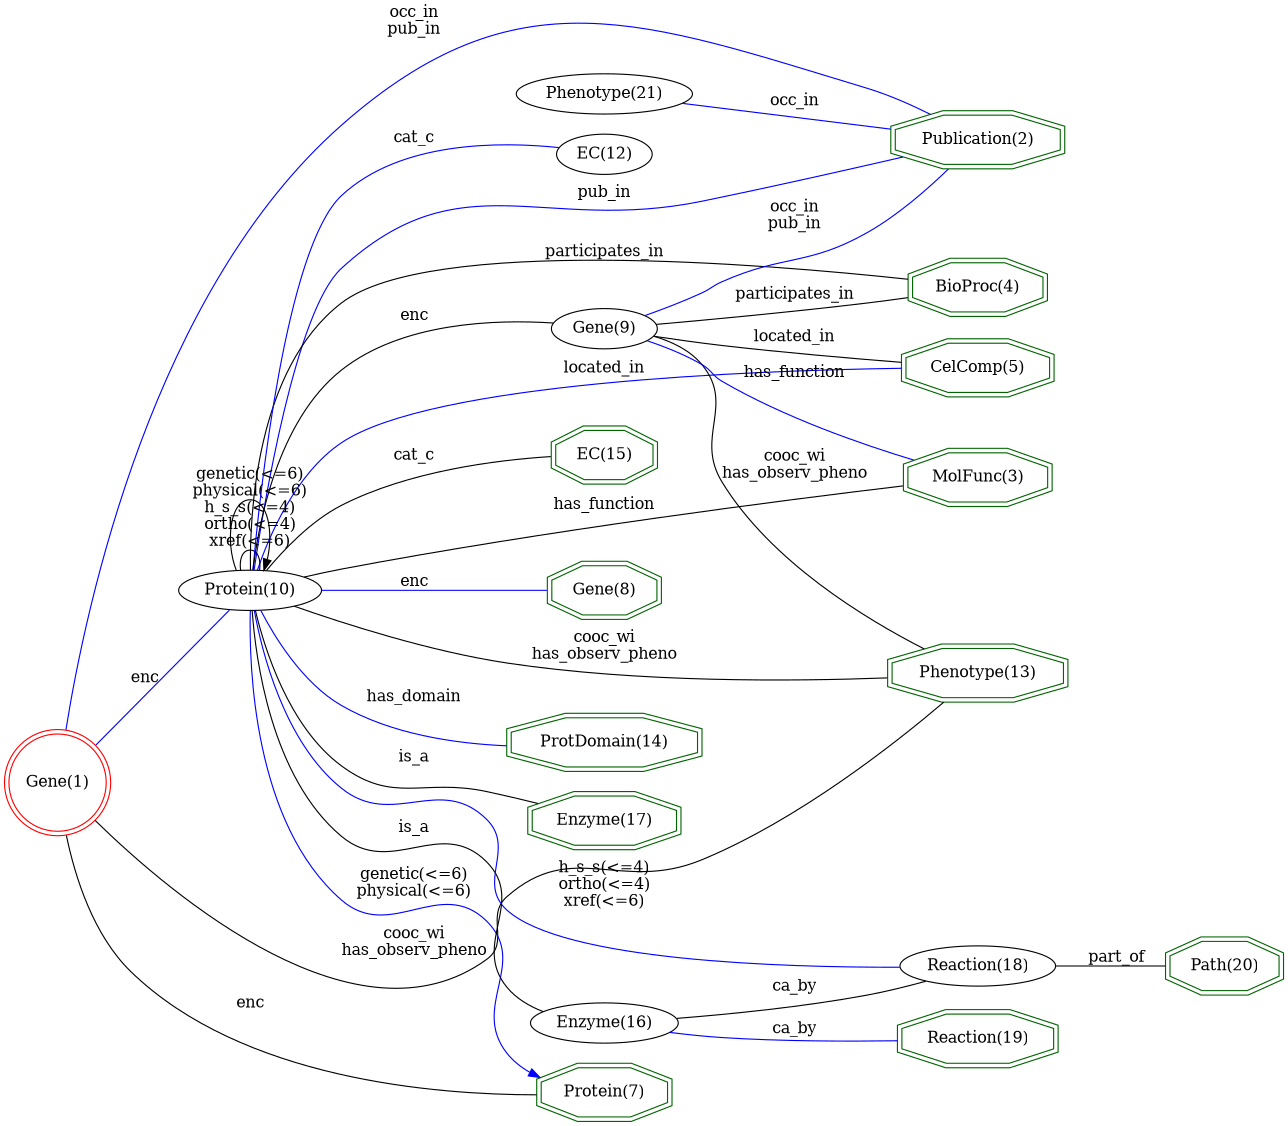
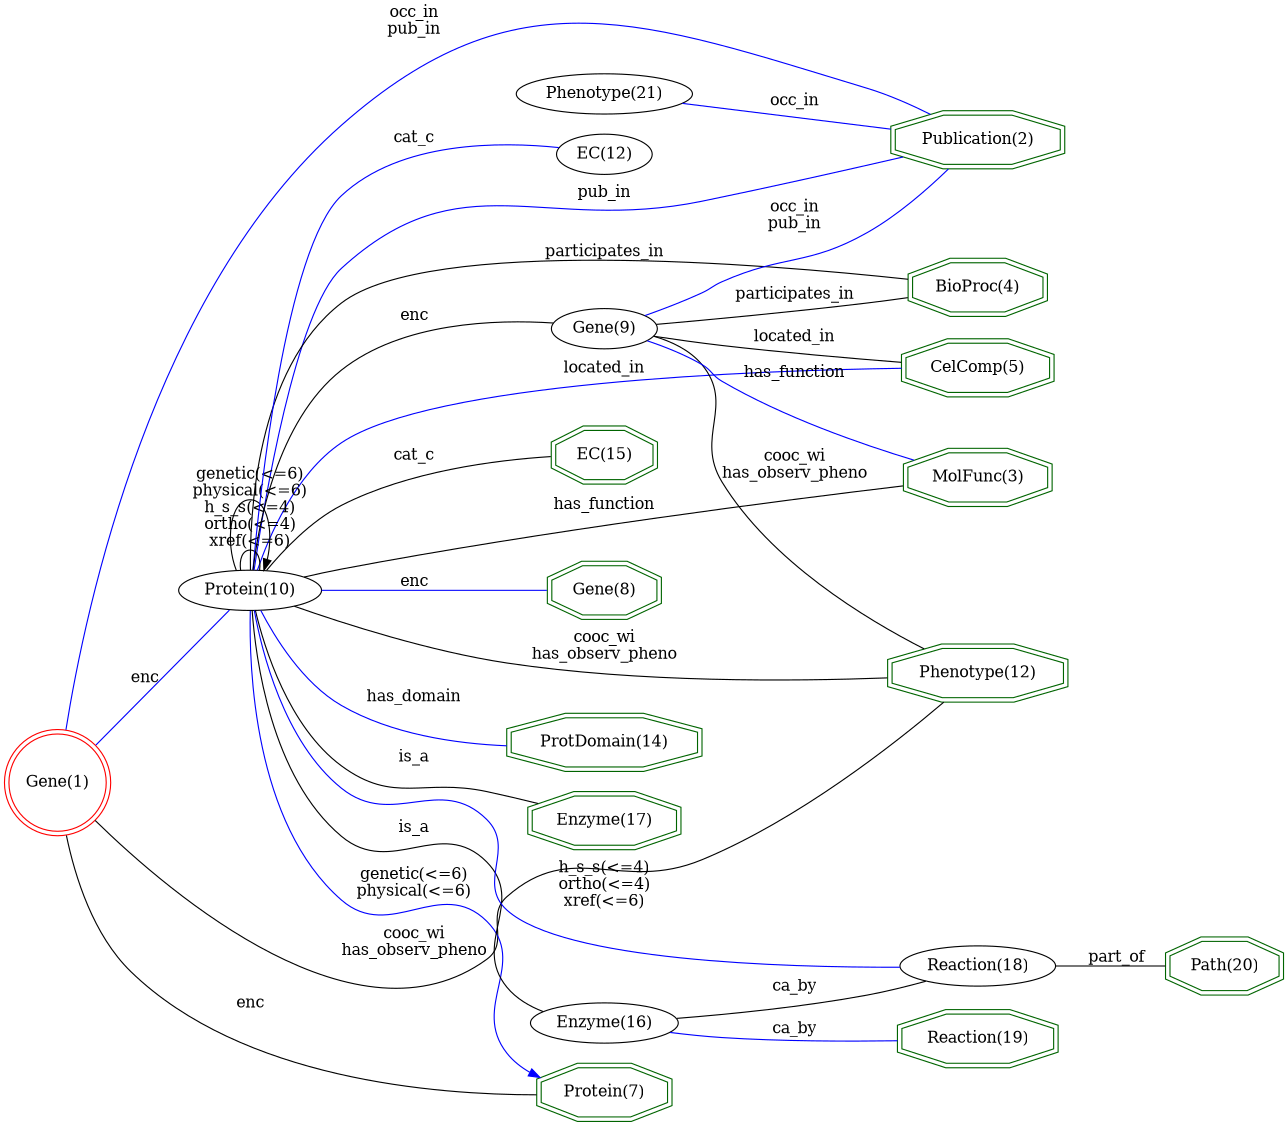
(978, 673) -> (978, 673)
